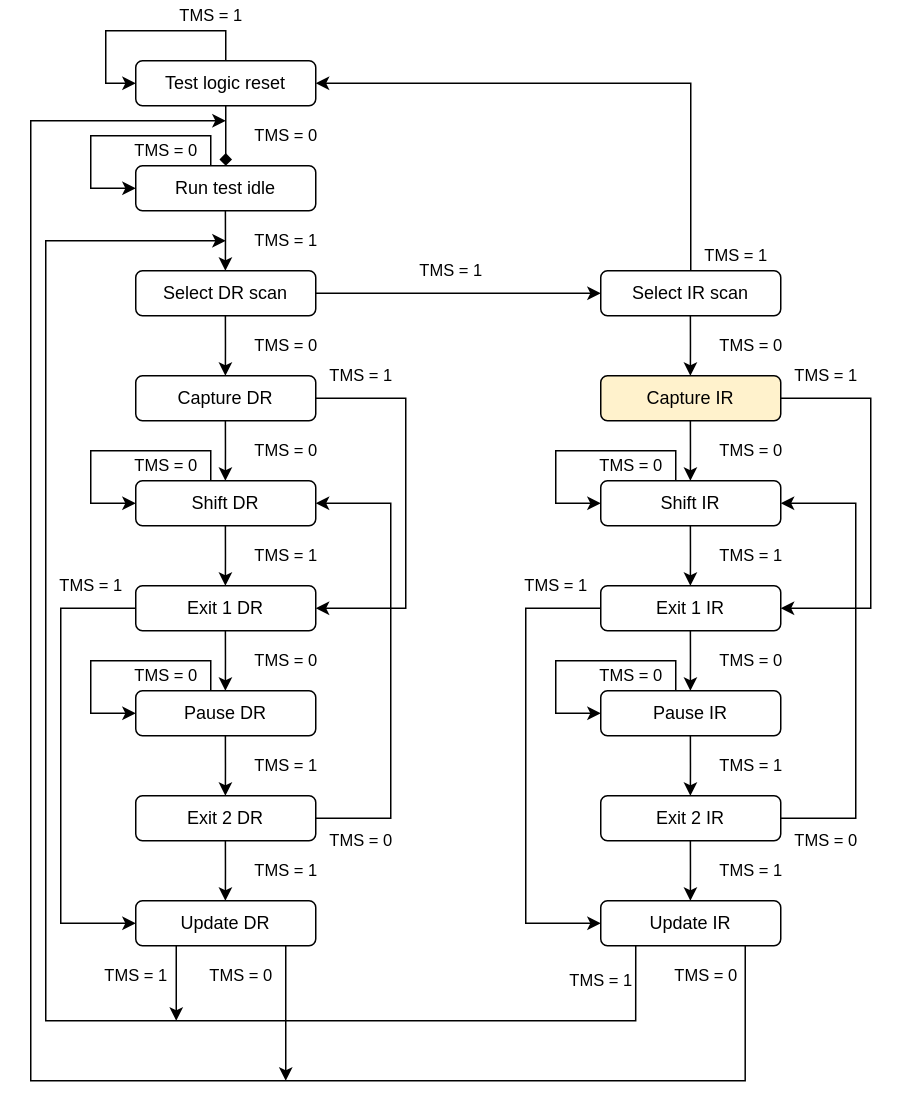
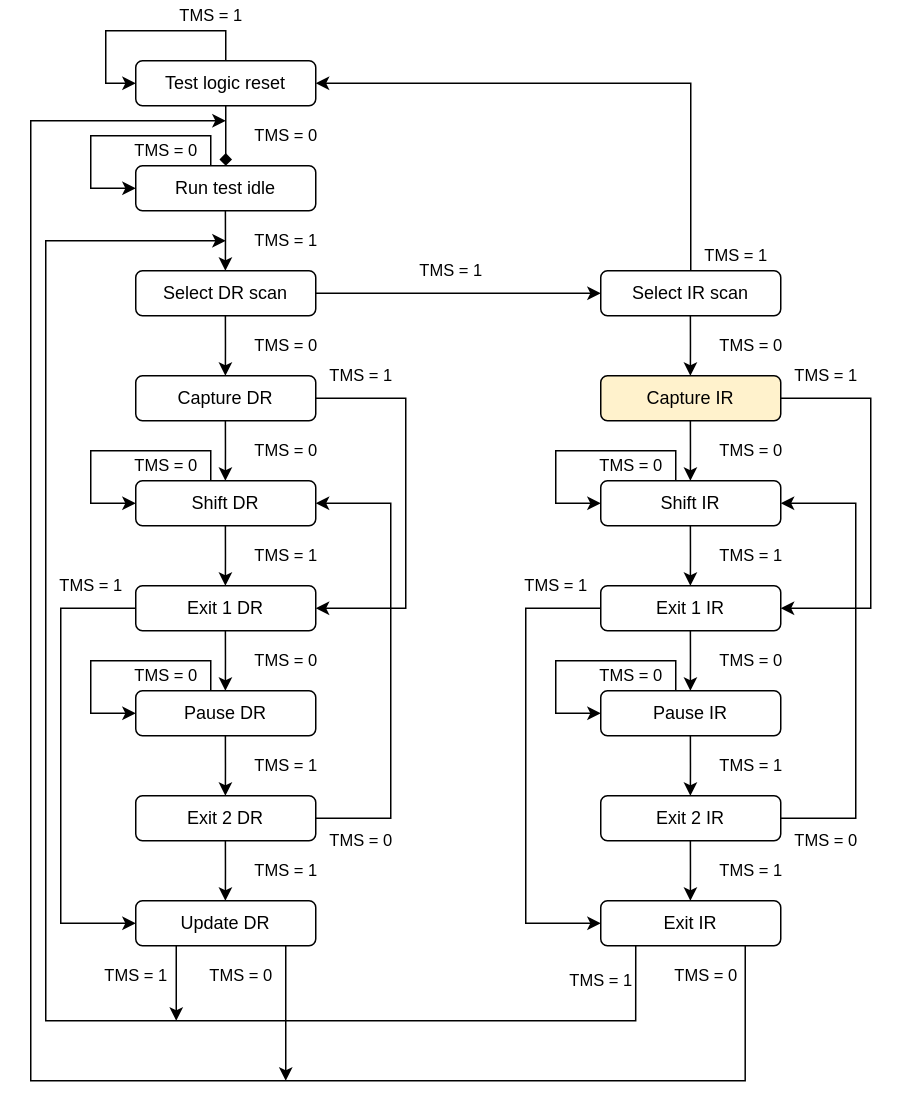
(691, 923) -> (691, 923)
